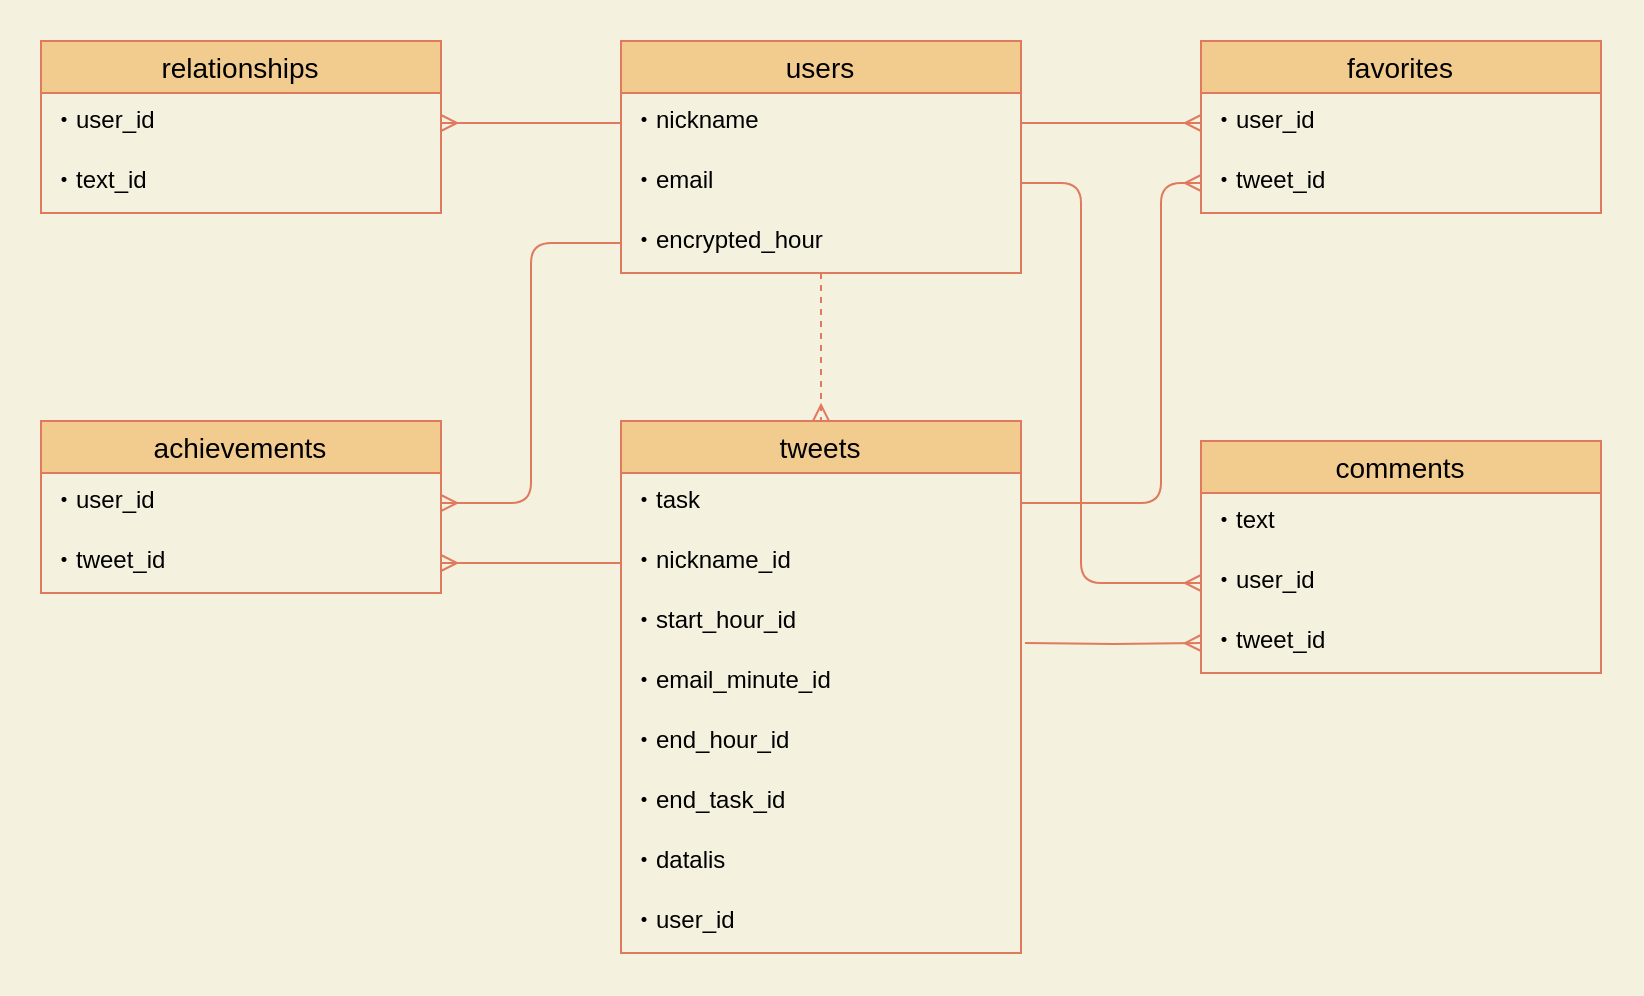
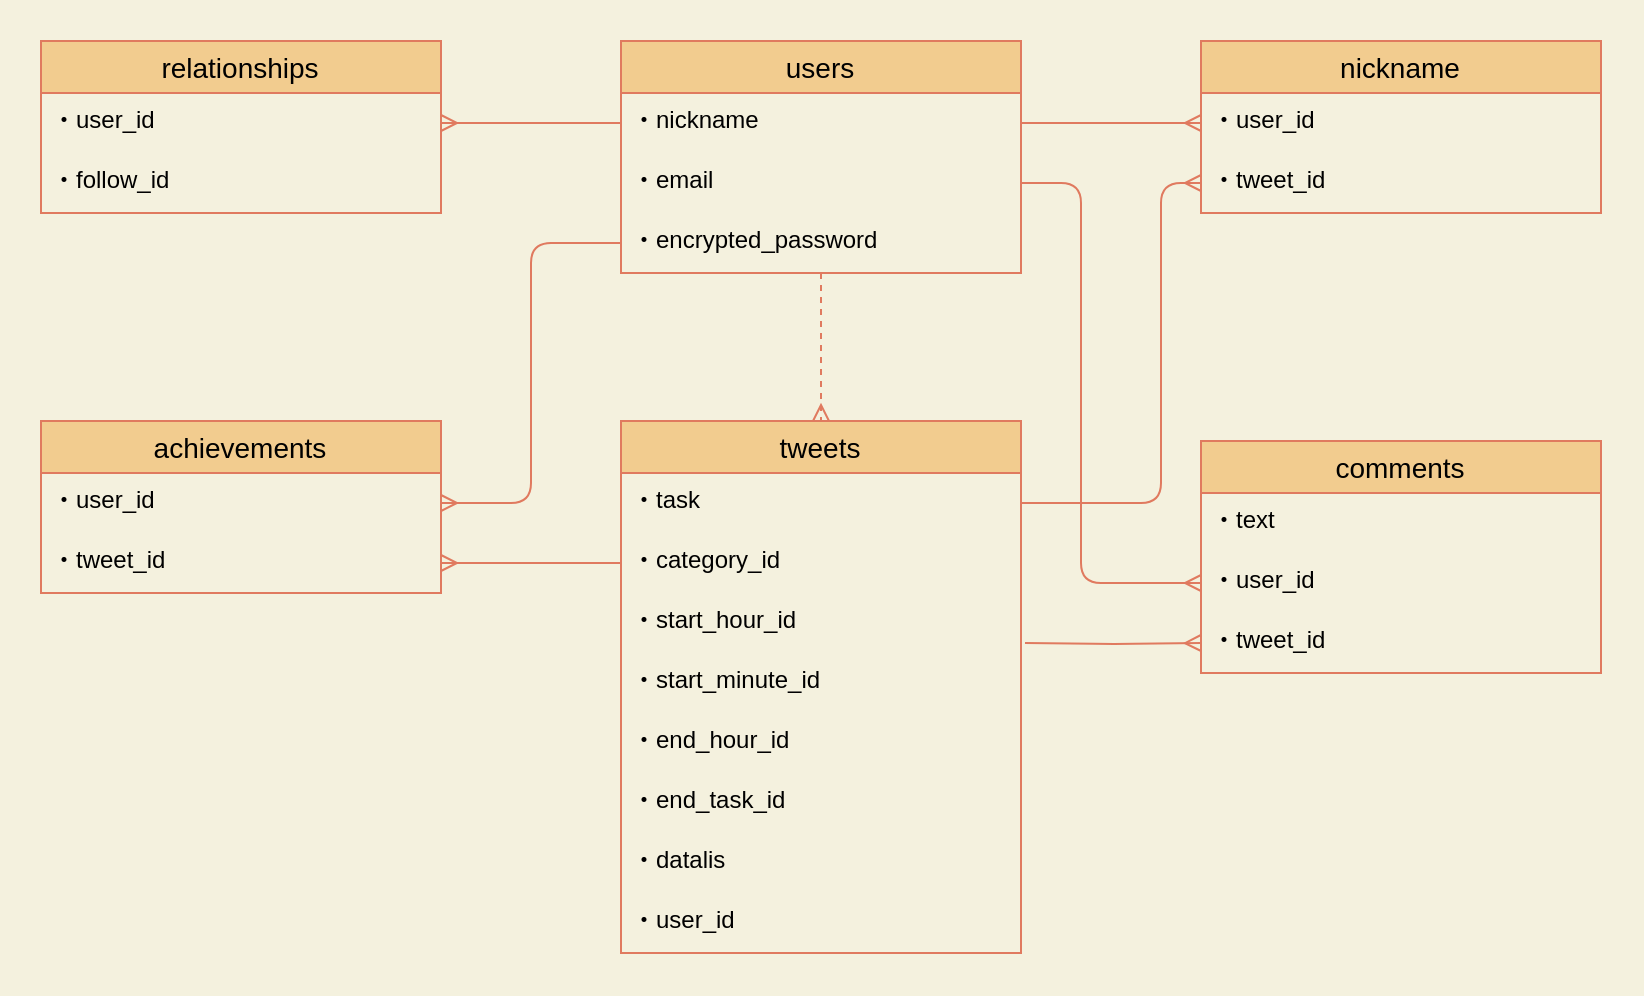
(1400, 69) -> (1400, 69)
(108, 180) -> (115, 180)
(738, 240) -> (765, 240)
(712, 560) -> (715, 560)
(732, 680) -> (739, 680)
